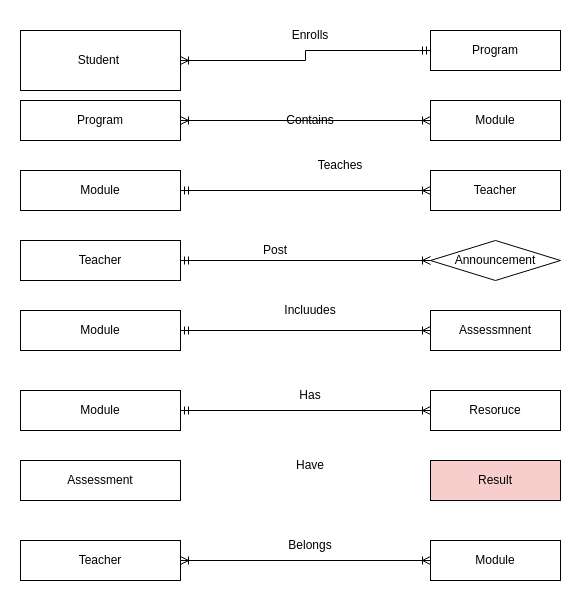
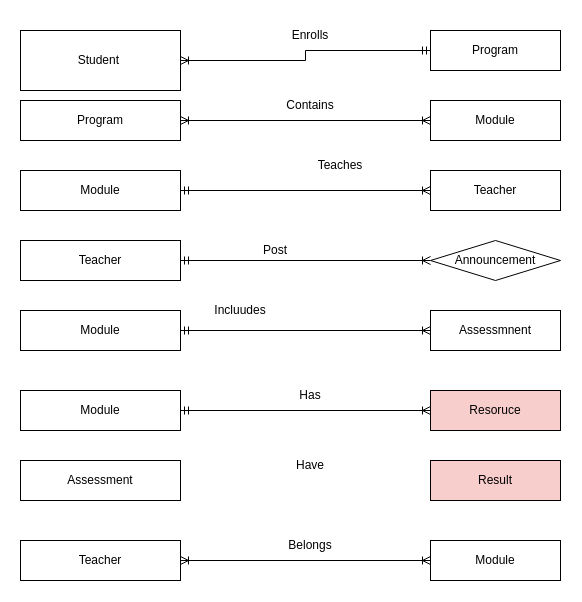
(311, 121) -> (311, 106)
(311, 311) -> (241, 311)
(496, 411) -> (496, 411)
